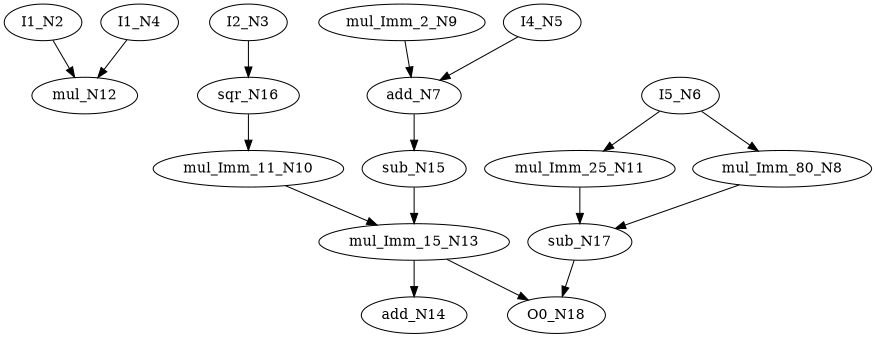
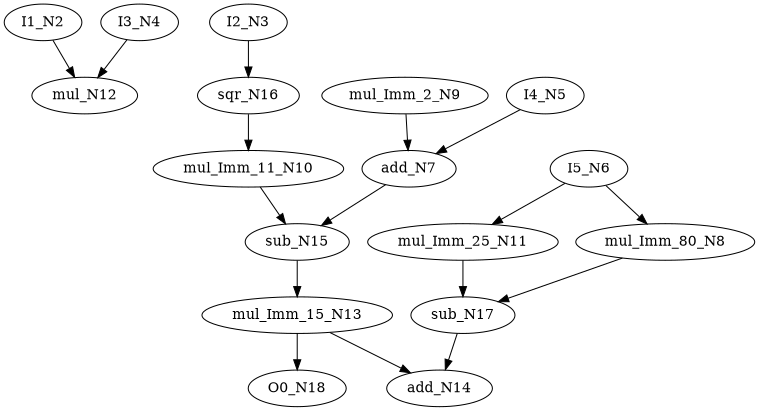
(140, 22) -> (140, 22)
(327, 203) -> (270, 201)
(570, 274) -> (453, 347)
